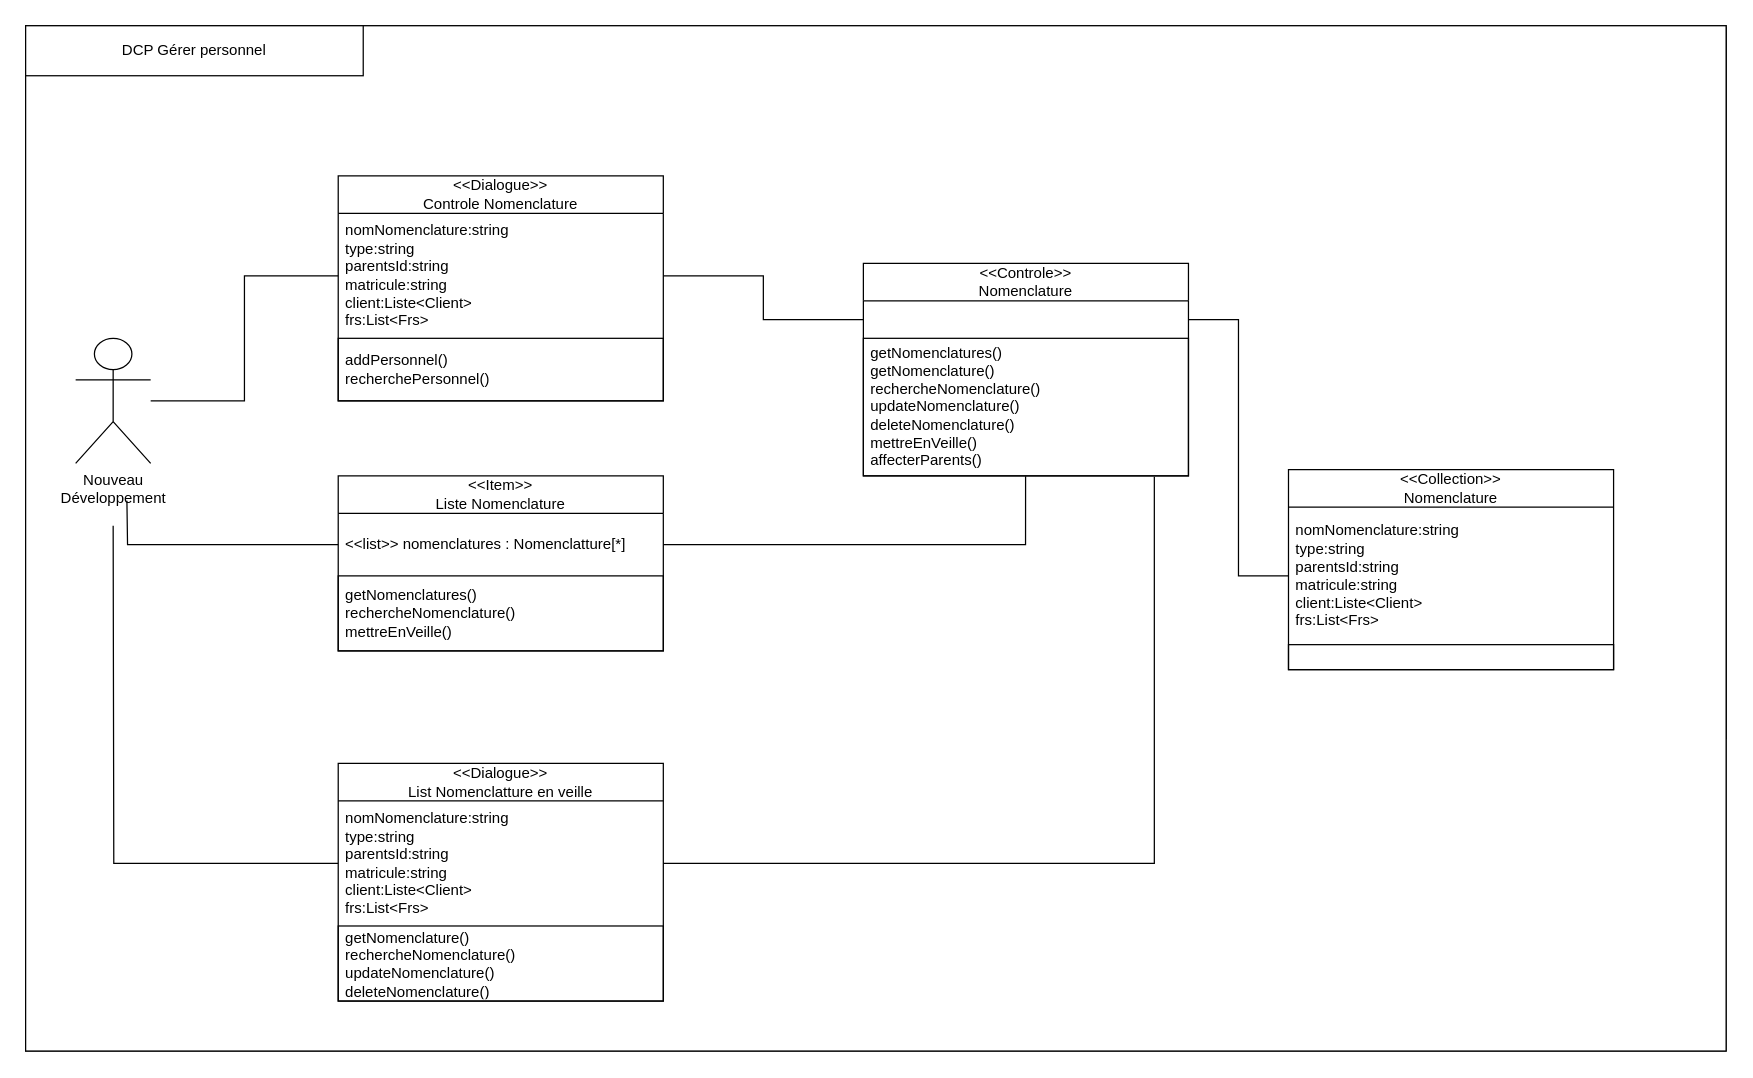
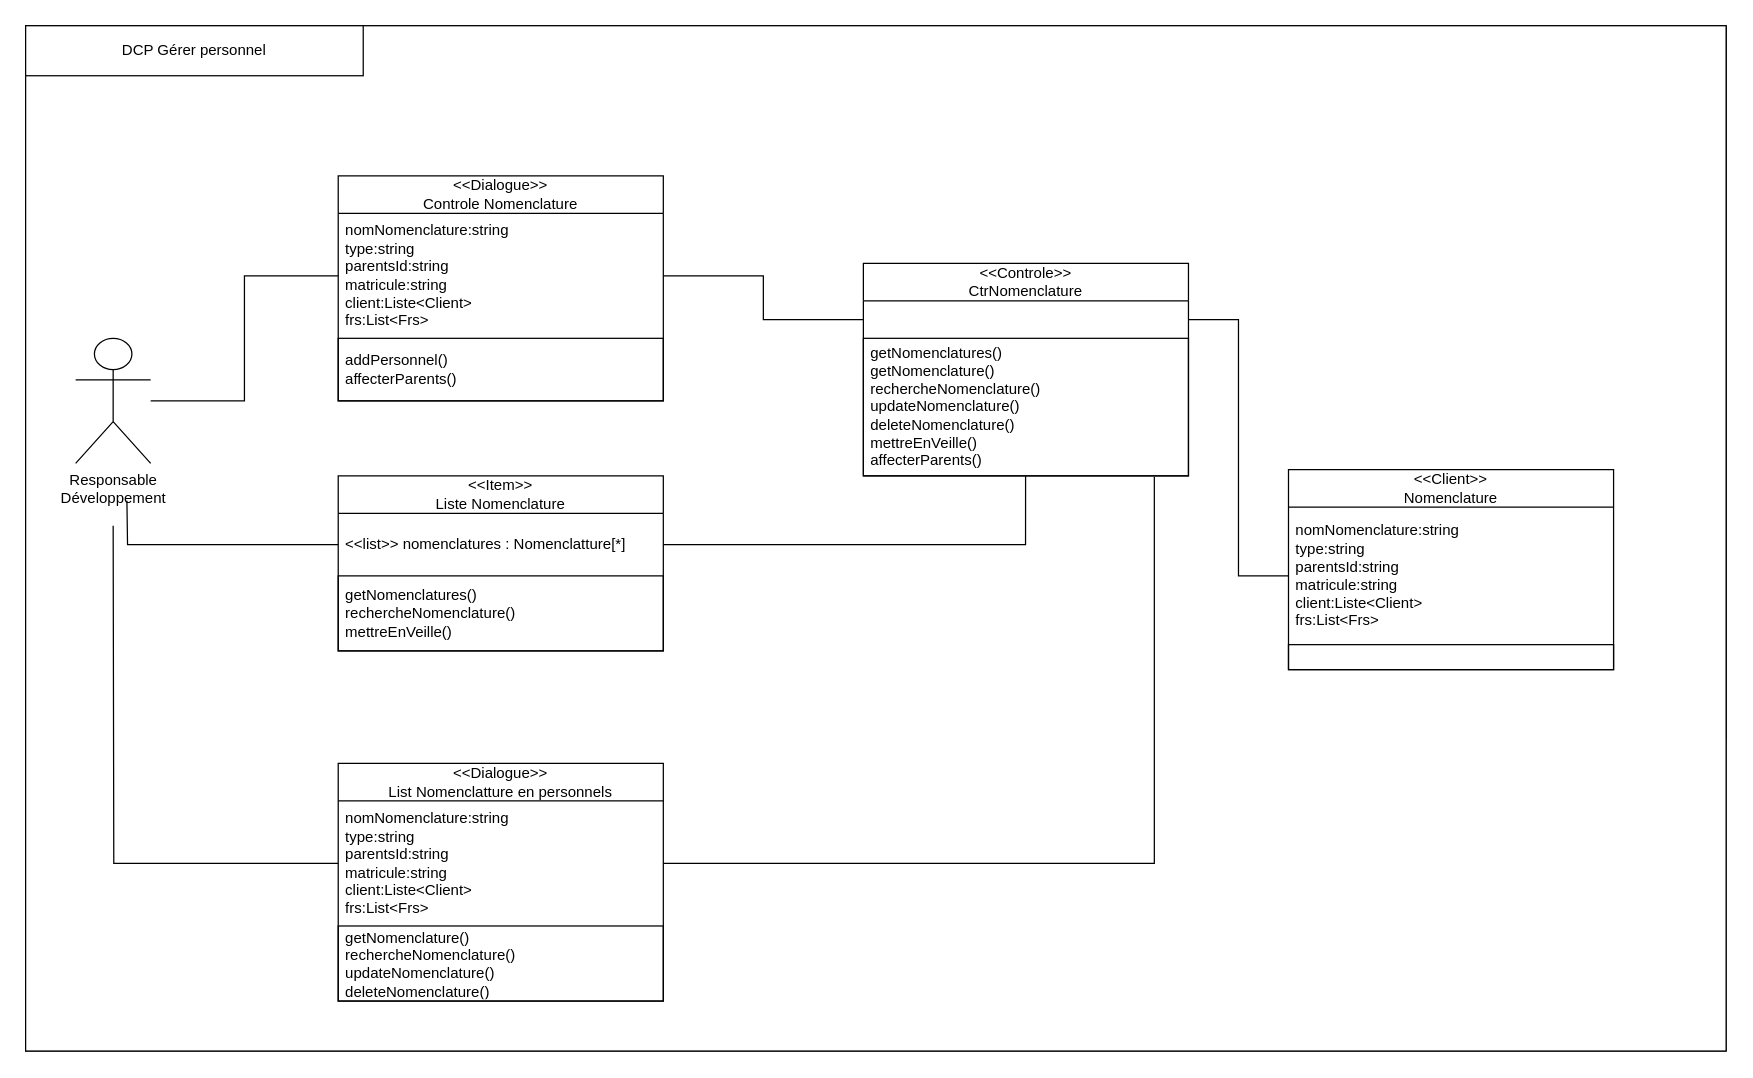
(1026, 282) -> (1026, 282)
(428, 369) -> (417, 369)
(1451, 488) -> (1451, 488)
(114, 490) -> (114, 490)
(501, 782) -> (501, 782)
